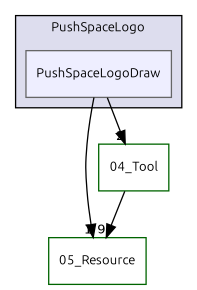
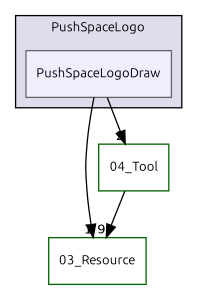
(97, 261) -> (97, 261)
